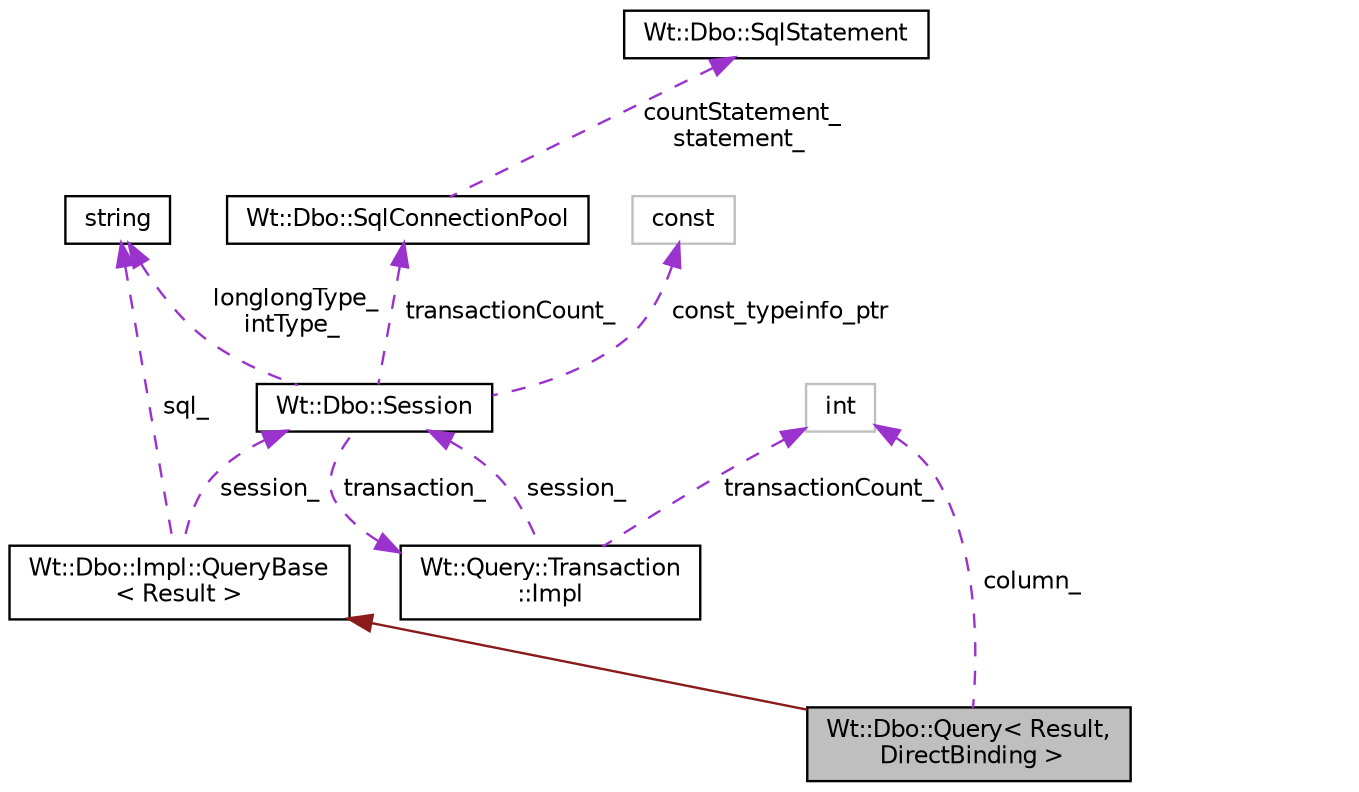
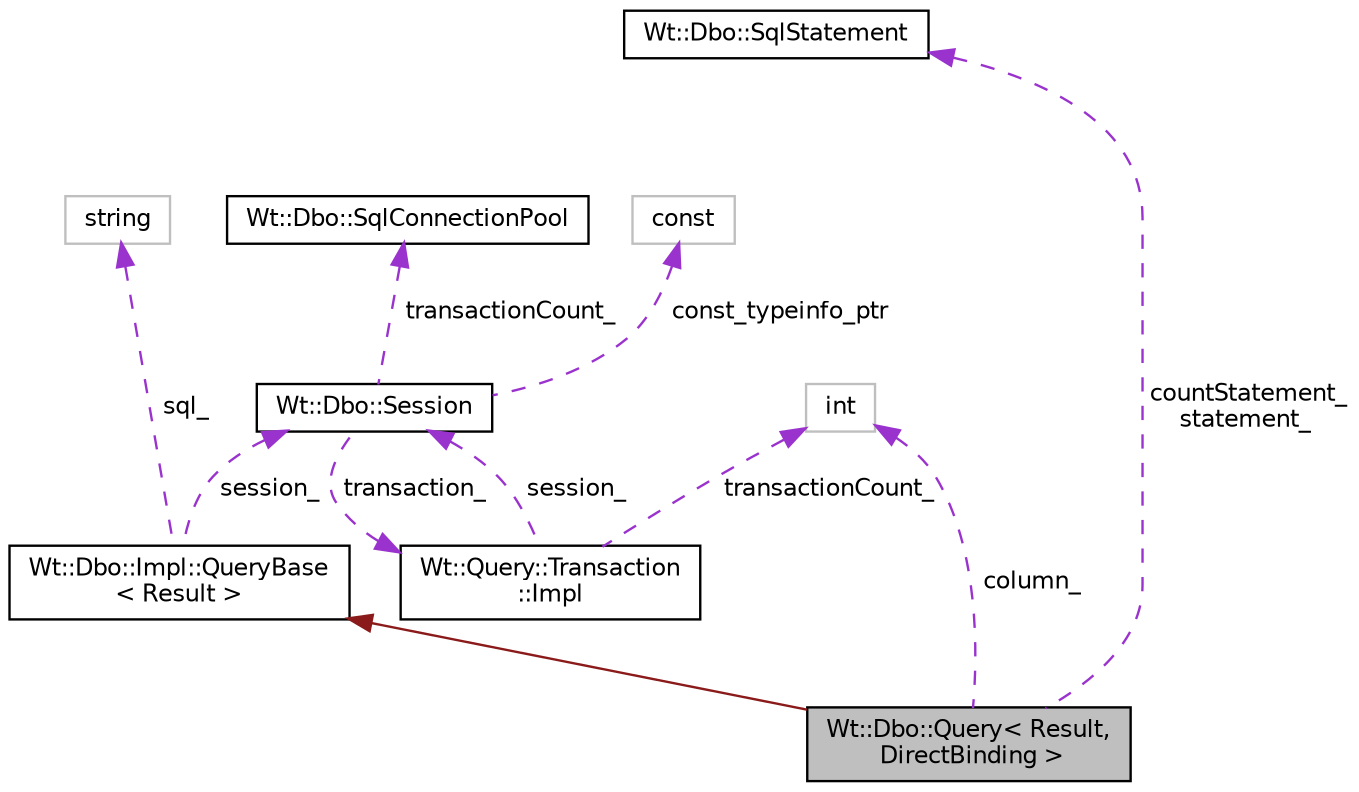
(581, 132) -> (1143, 349)
(118, 220) -> (118, 220)
(207, 340) -> none
